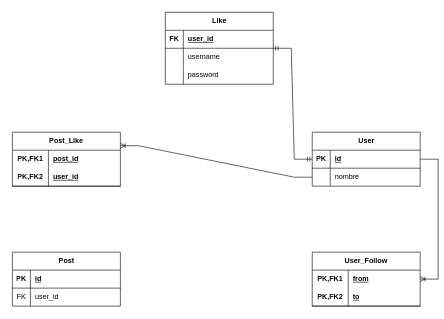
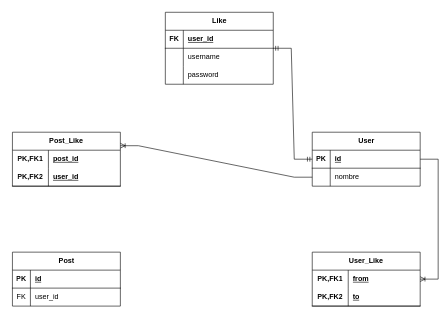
(366, 261) -> (366, 261)
